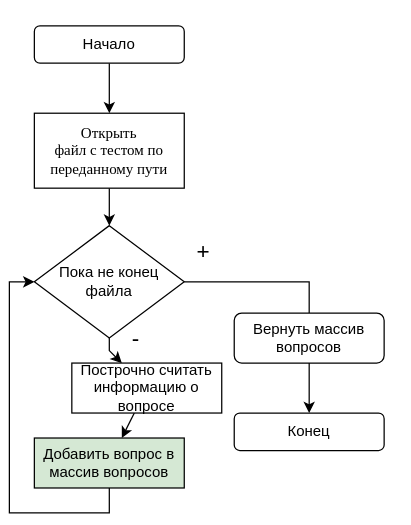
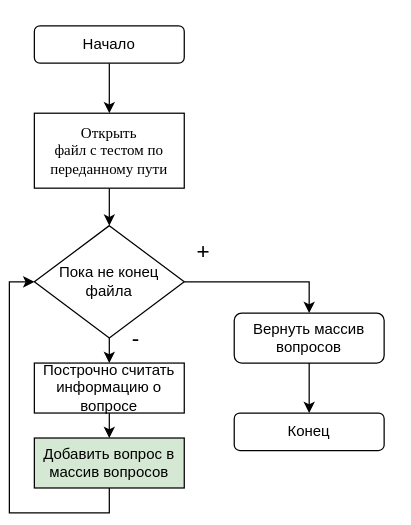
(309, 306) -> (309, 303)
(147, 388) -> (109, 388)
